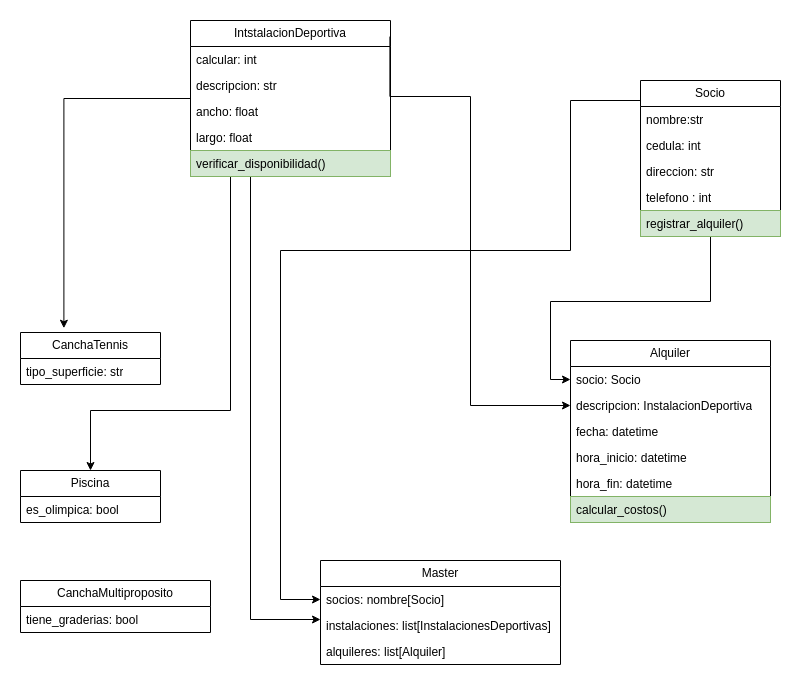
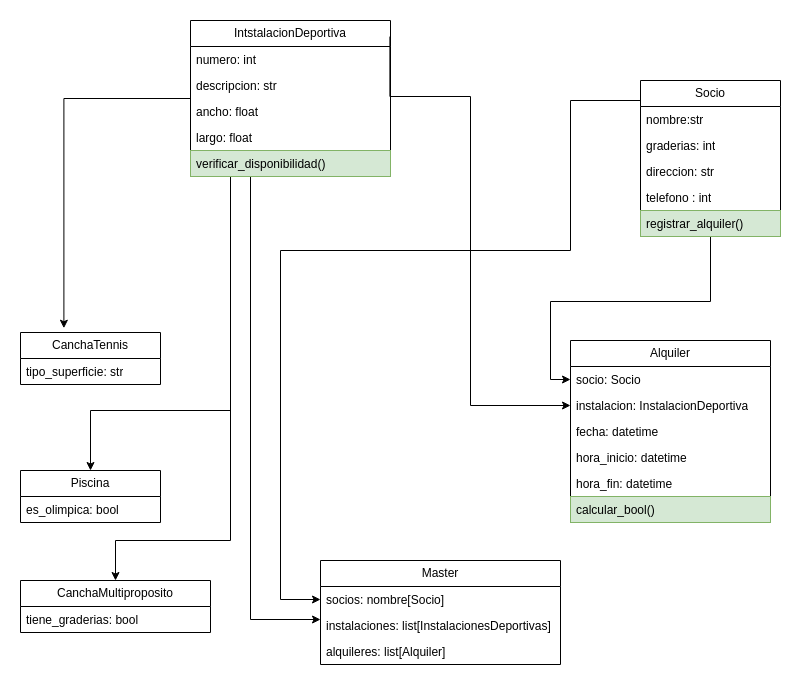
(232, 61) -> (229, 61)
(677, 147) -> (687, 147)
(672, 414) -> (672, 414)
(631, 511) -> (622, 511)
none -> (222, 541)
